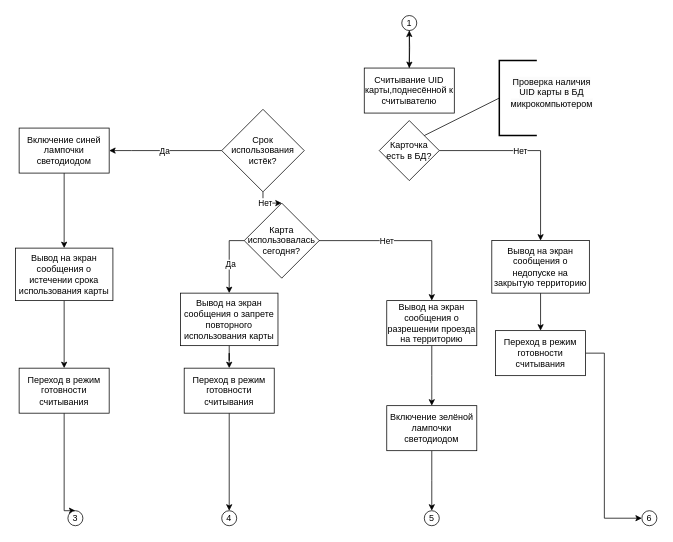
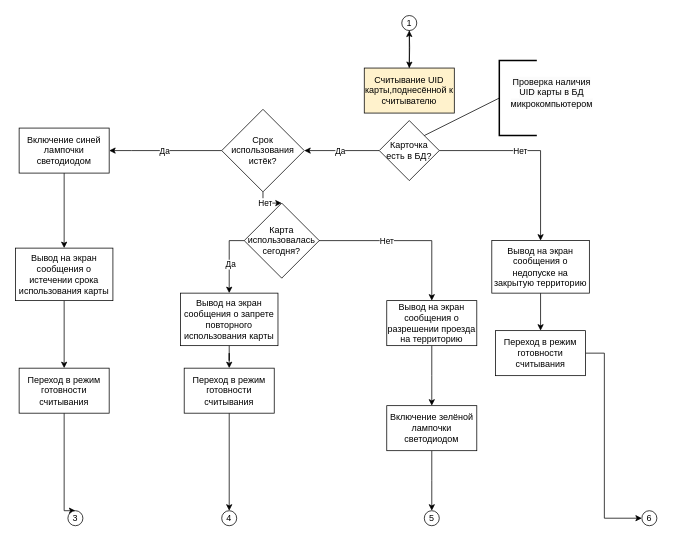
(409, 90) -> (409, 90)
none -> (344, 150)
